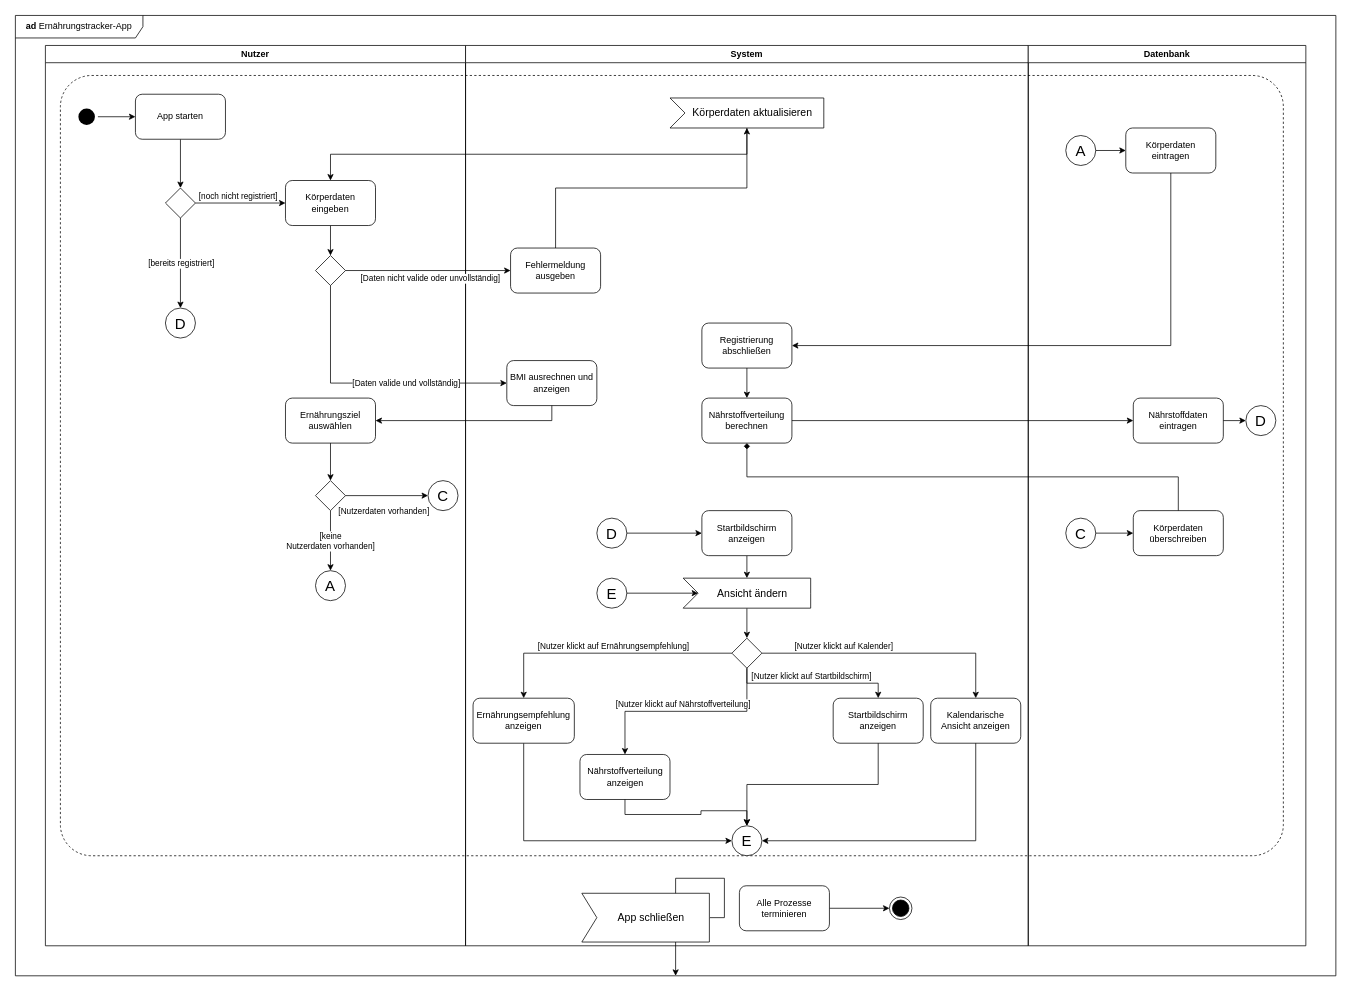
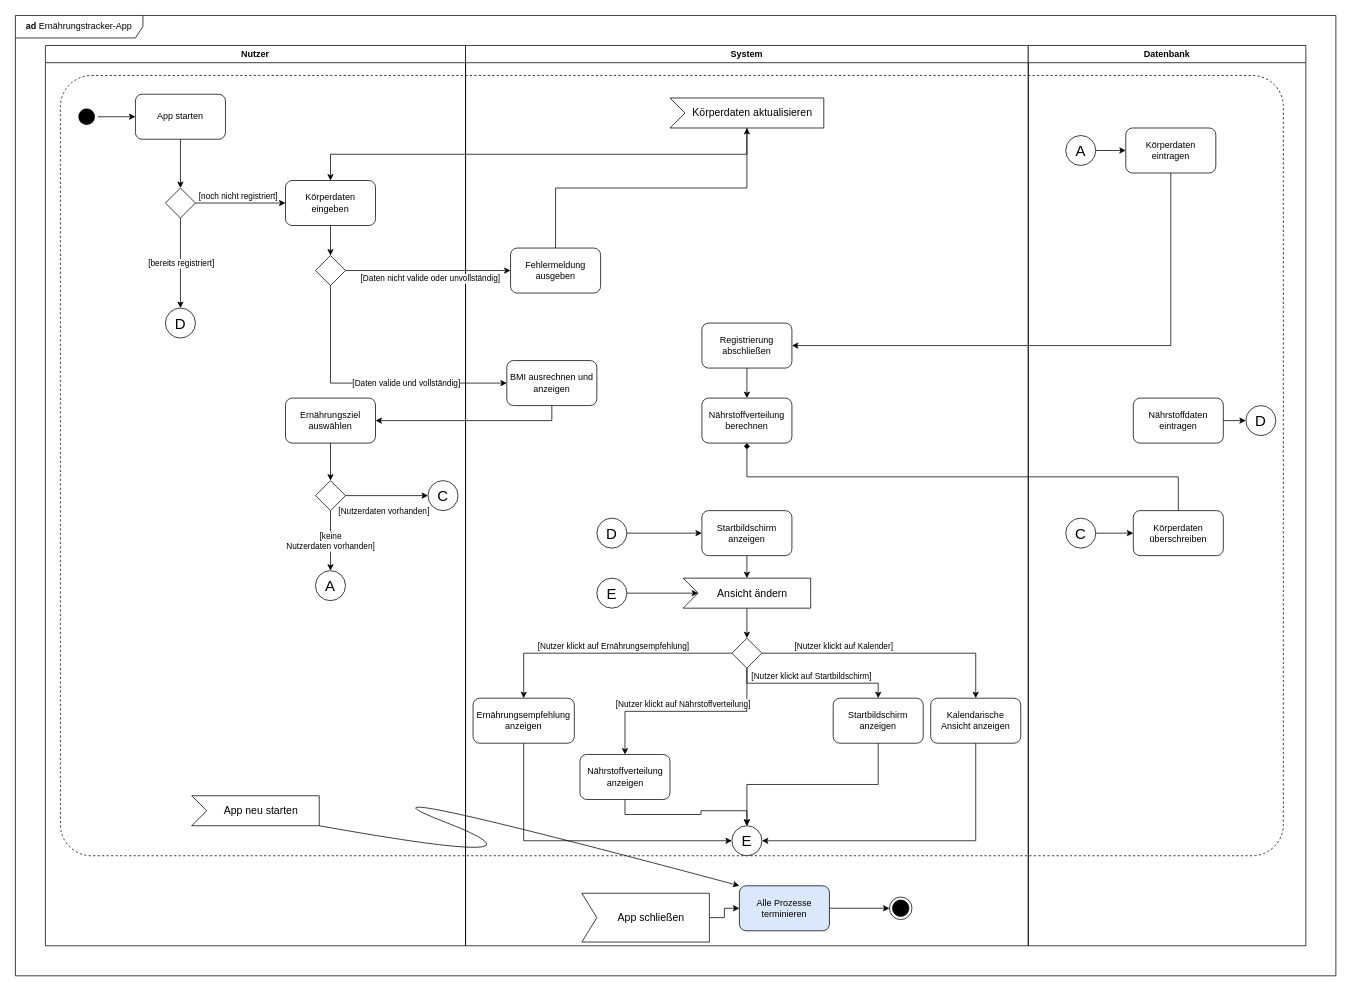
(960, 420) -> none
none -> (255, 810)
none -> (462, 829)
(684, 878) -> (728, 908)
(784, 908) -> (784, 908)
